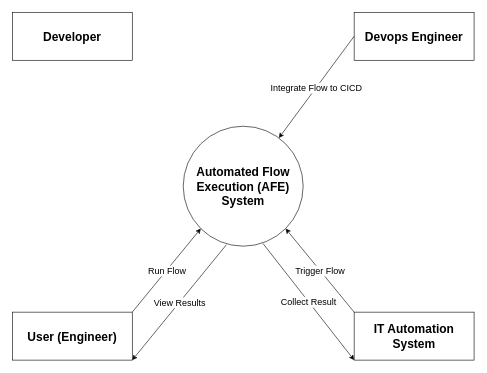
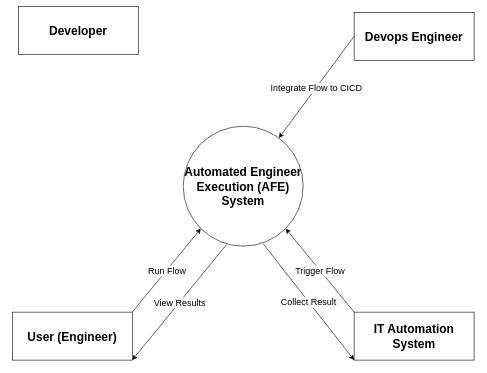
(72, 36) -> (78, 30)
(243, 186) -> (243, 186)
